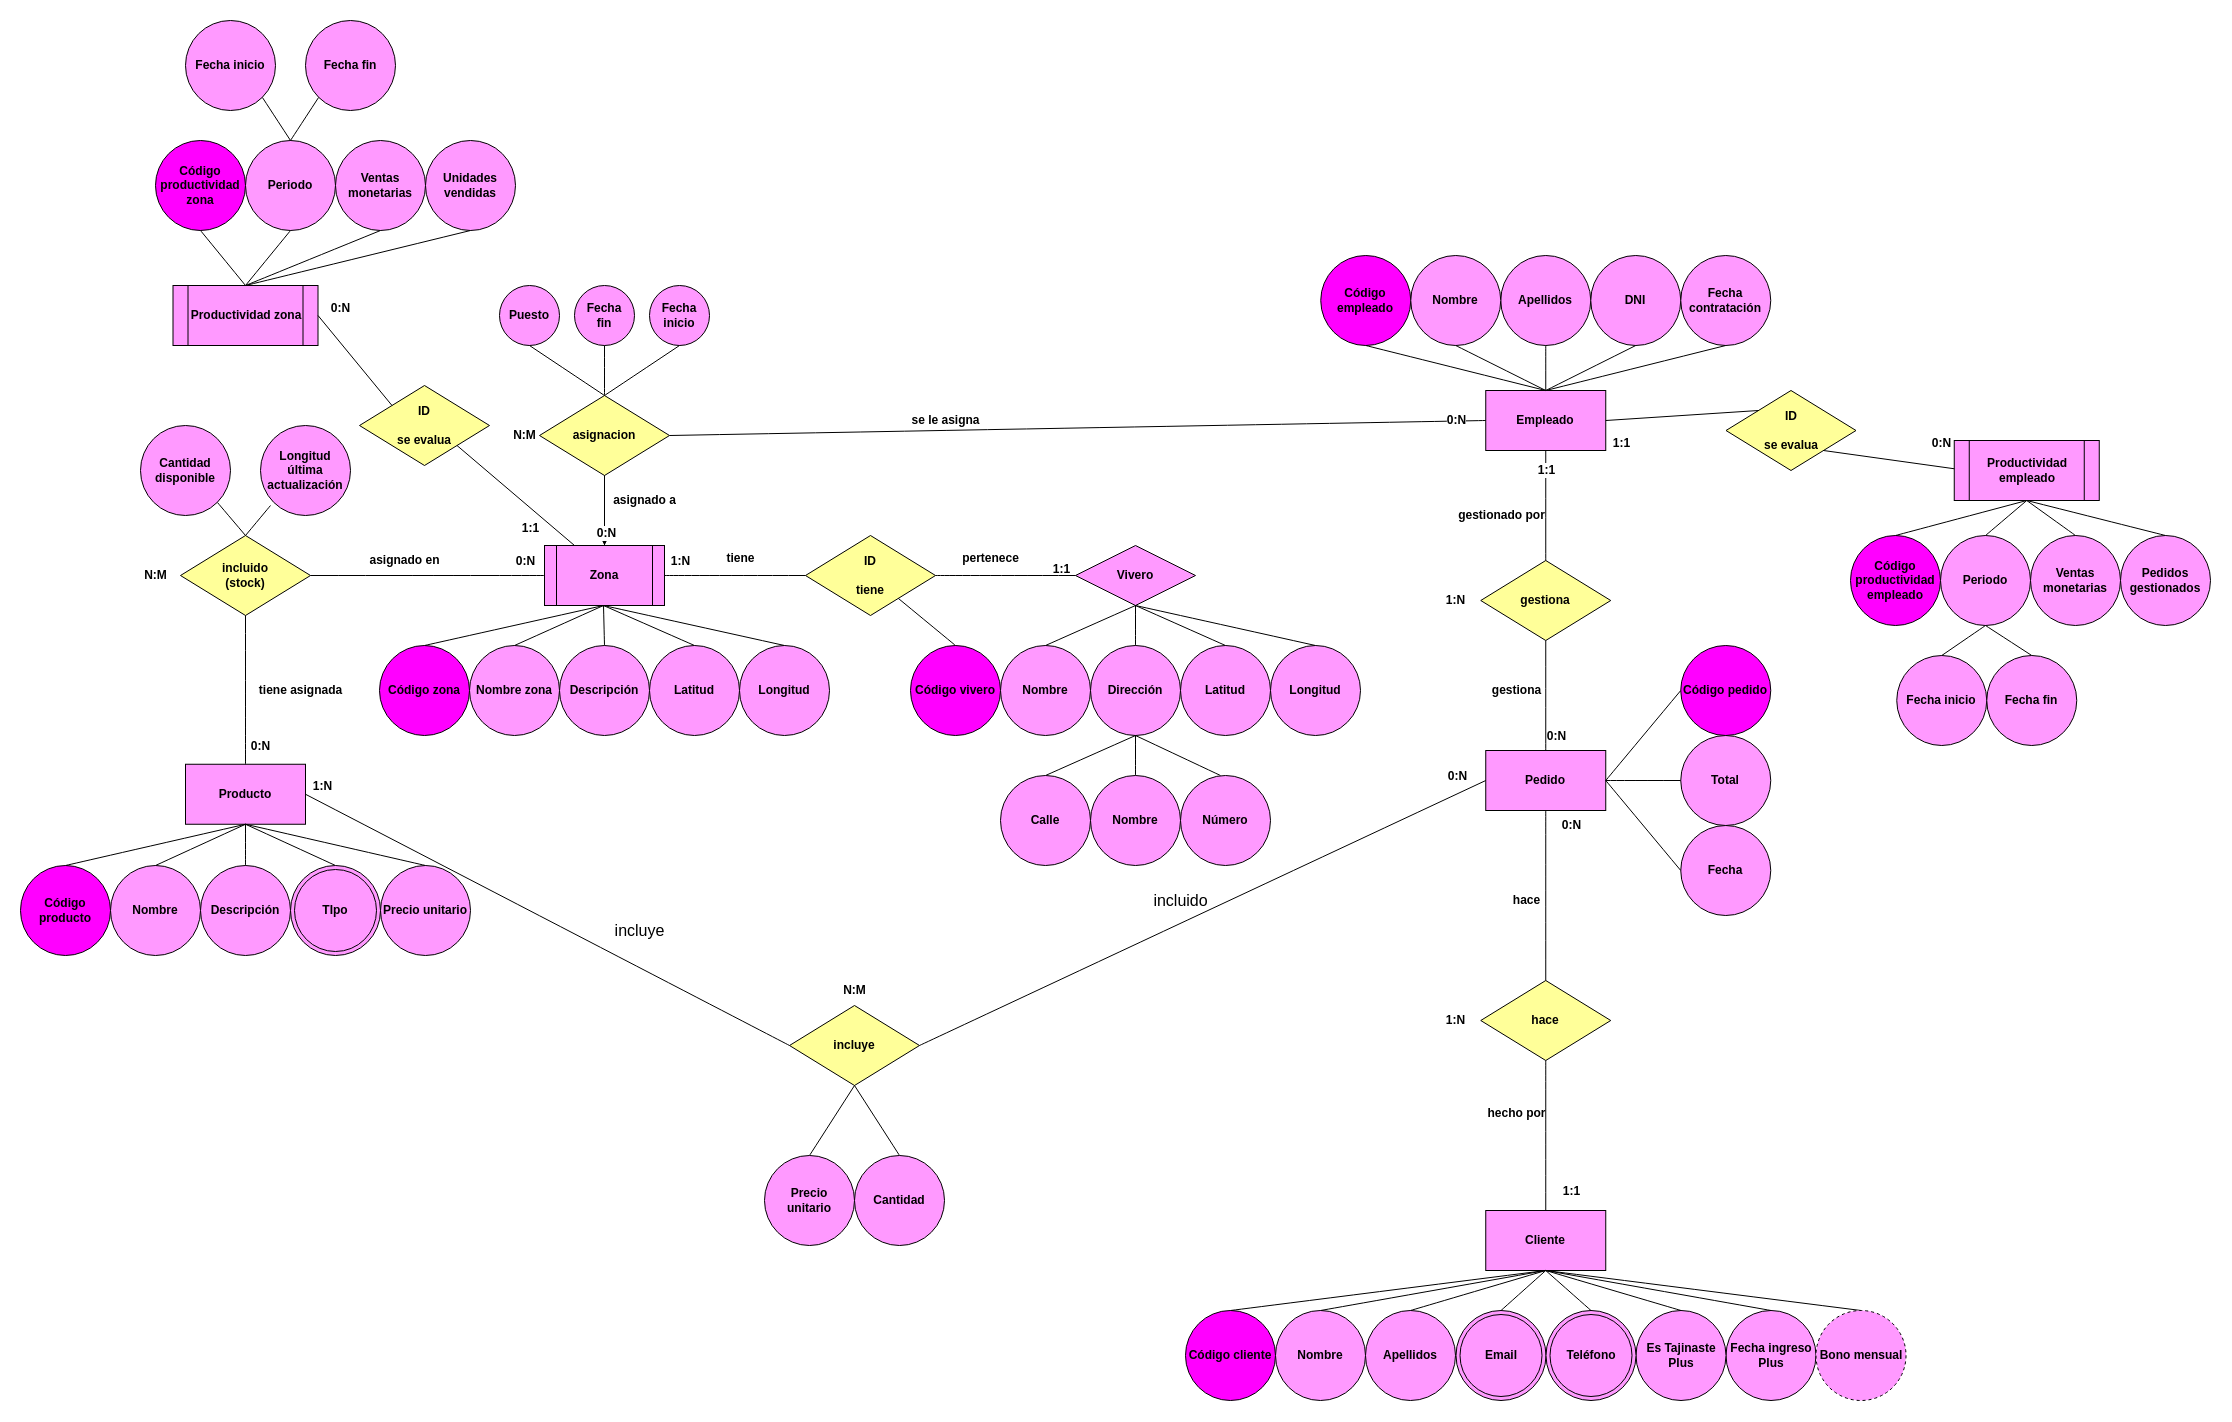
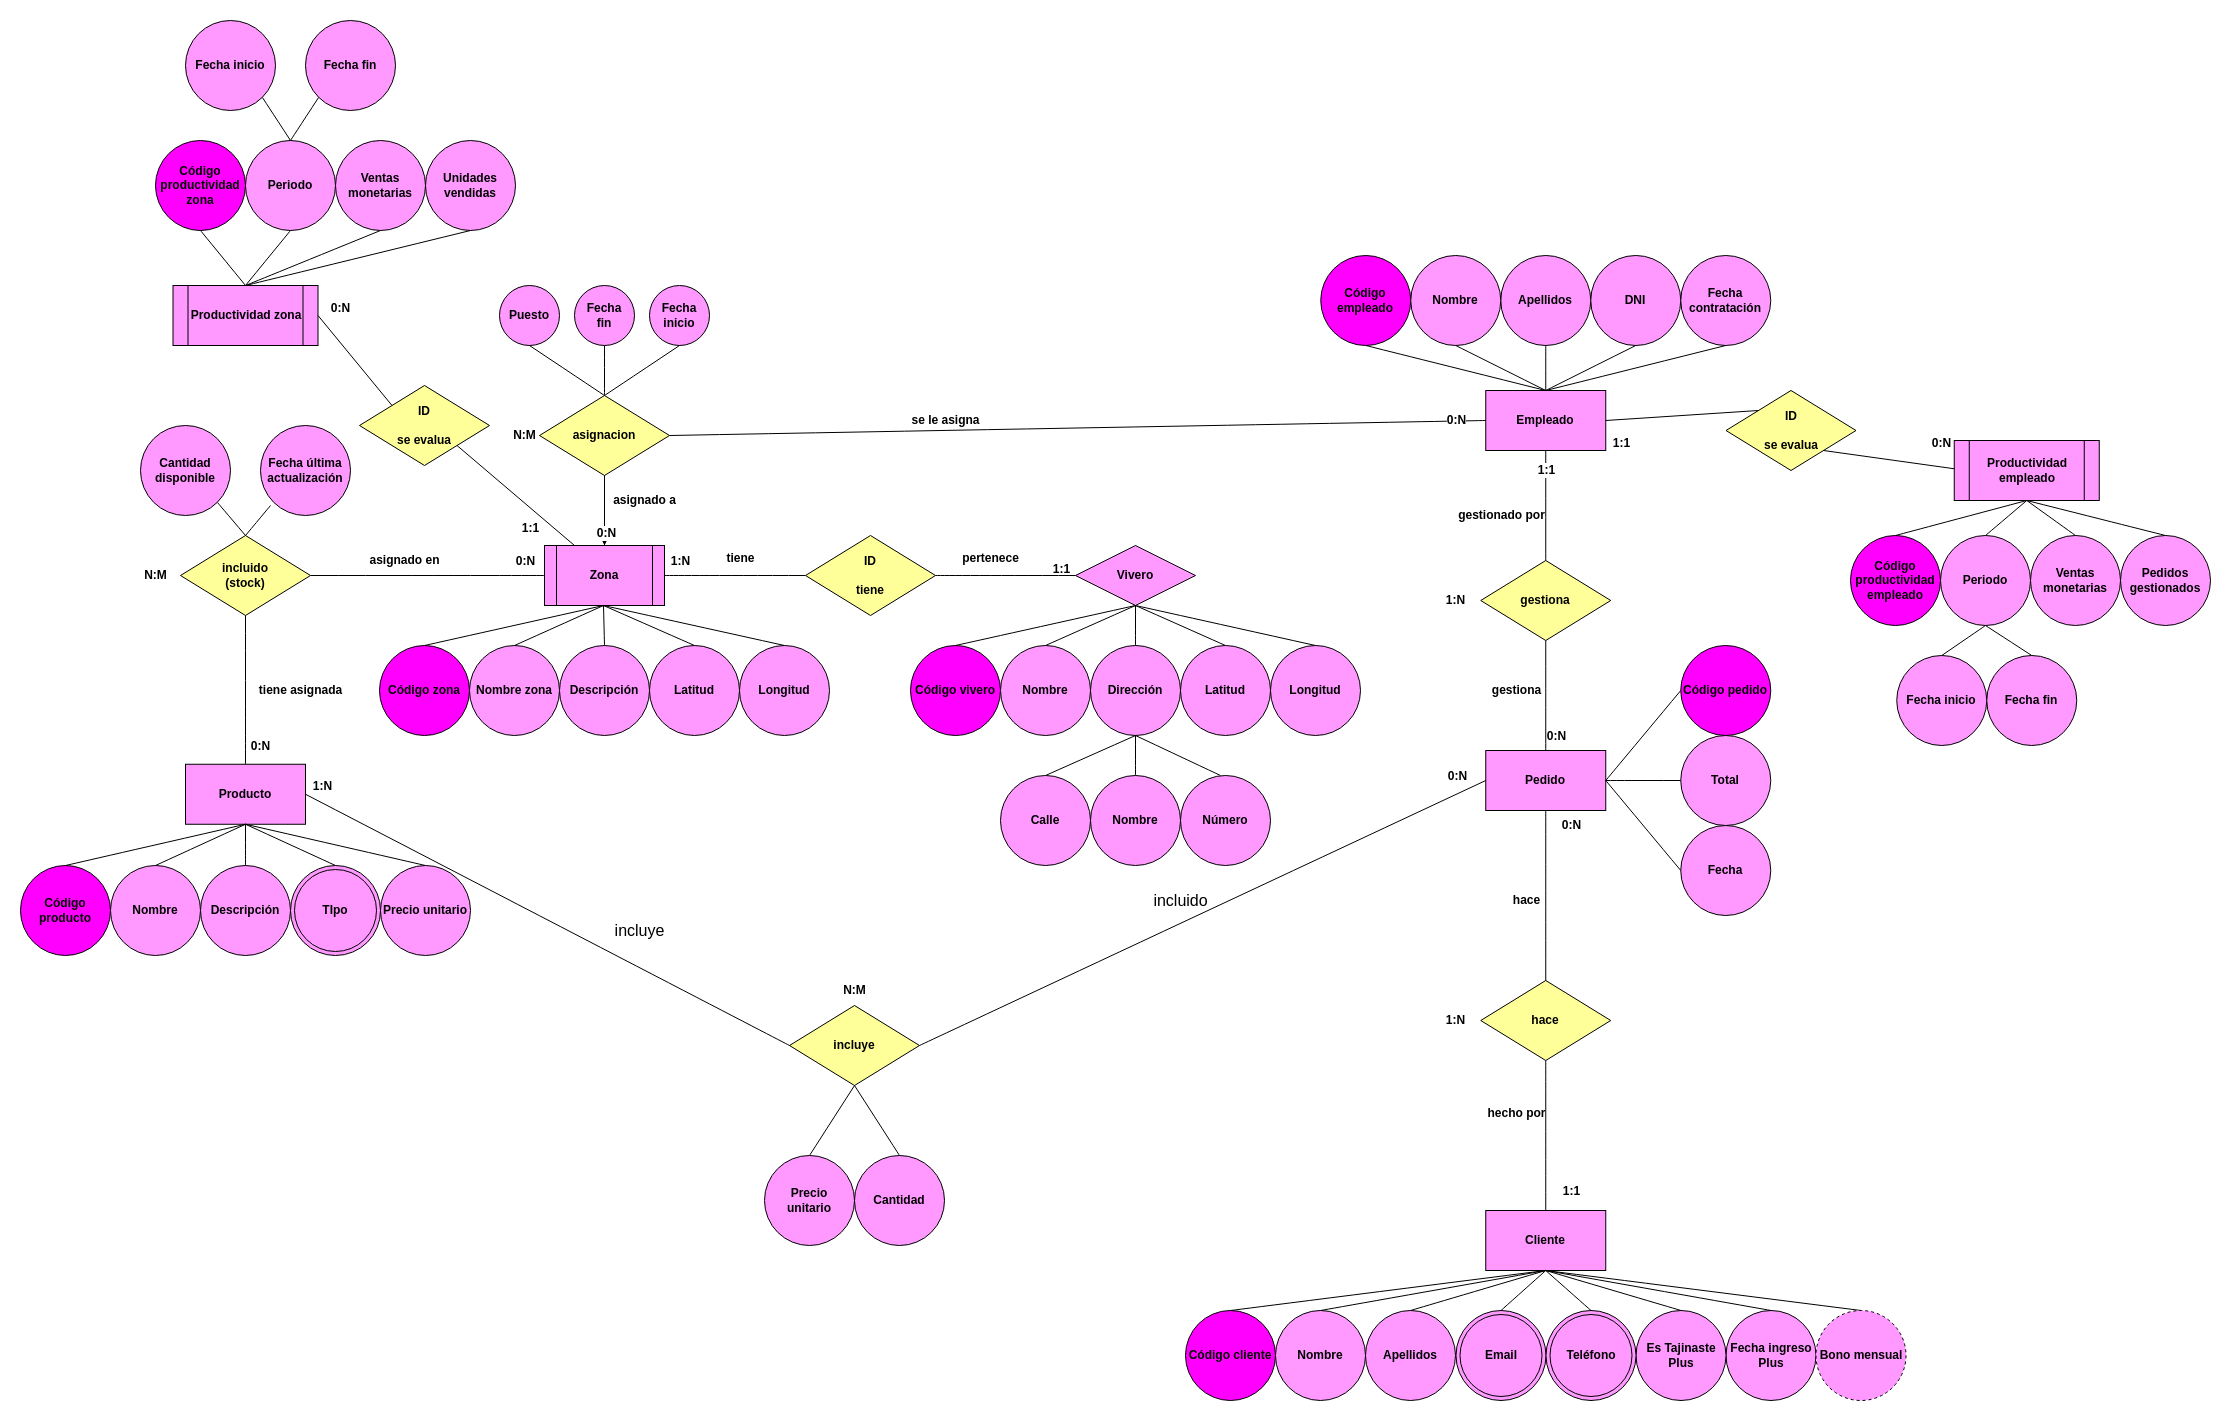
(306, 471) -> (306, 471)
(927, 622) -> (1043, 626)
